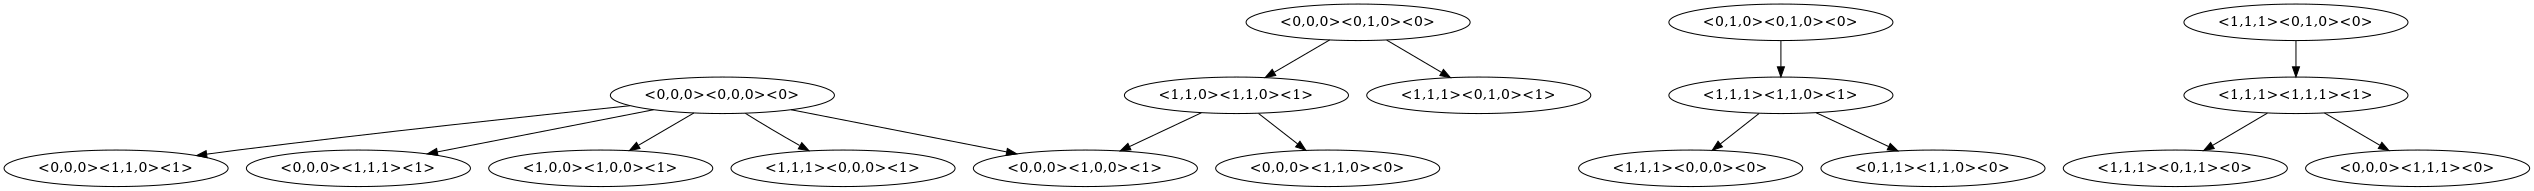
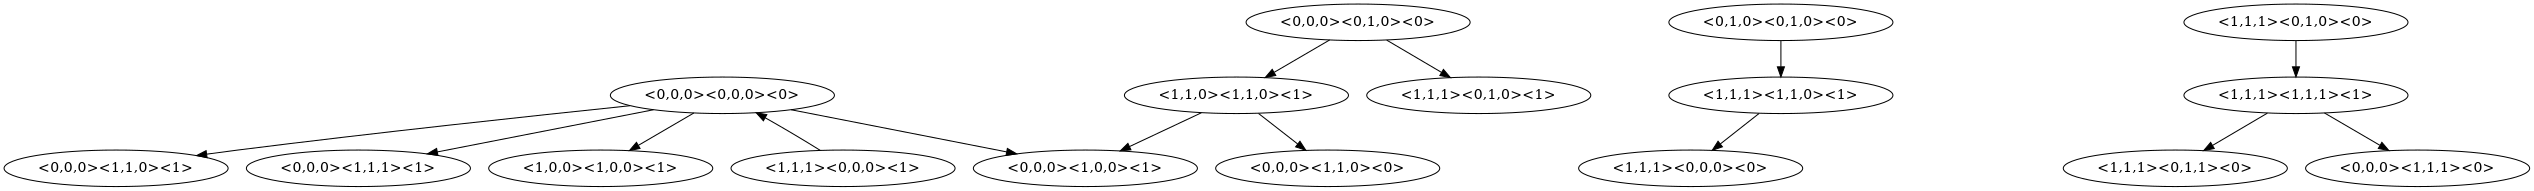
(772, 130) -> (793, 134)
(1933, 168) -> none
